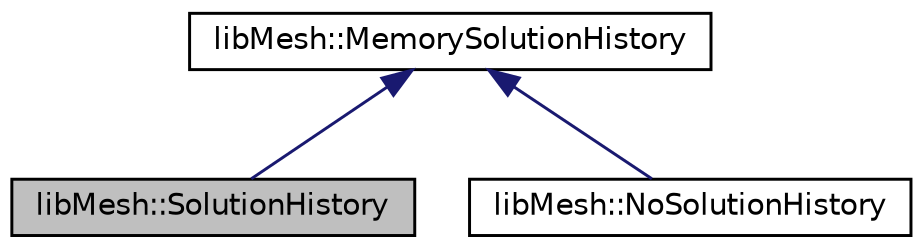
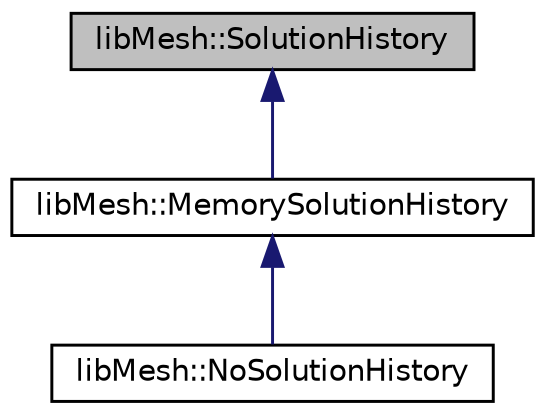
(319, 133) -> (273, 140)
